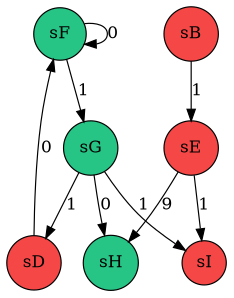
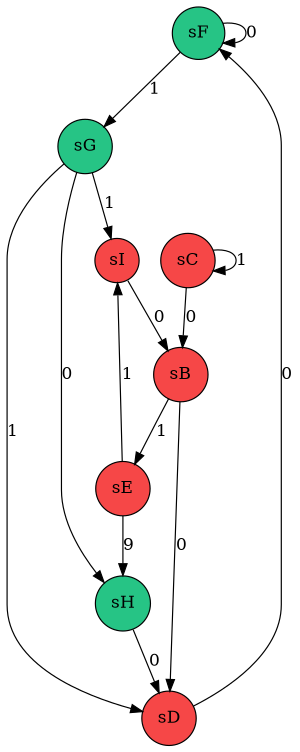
none -> (188, 261)
none -> (145, 311)
none -> (175, 541)
none -> (144, 656)
